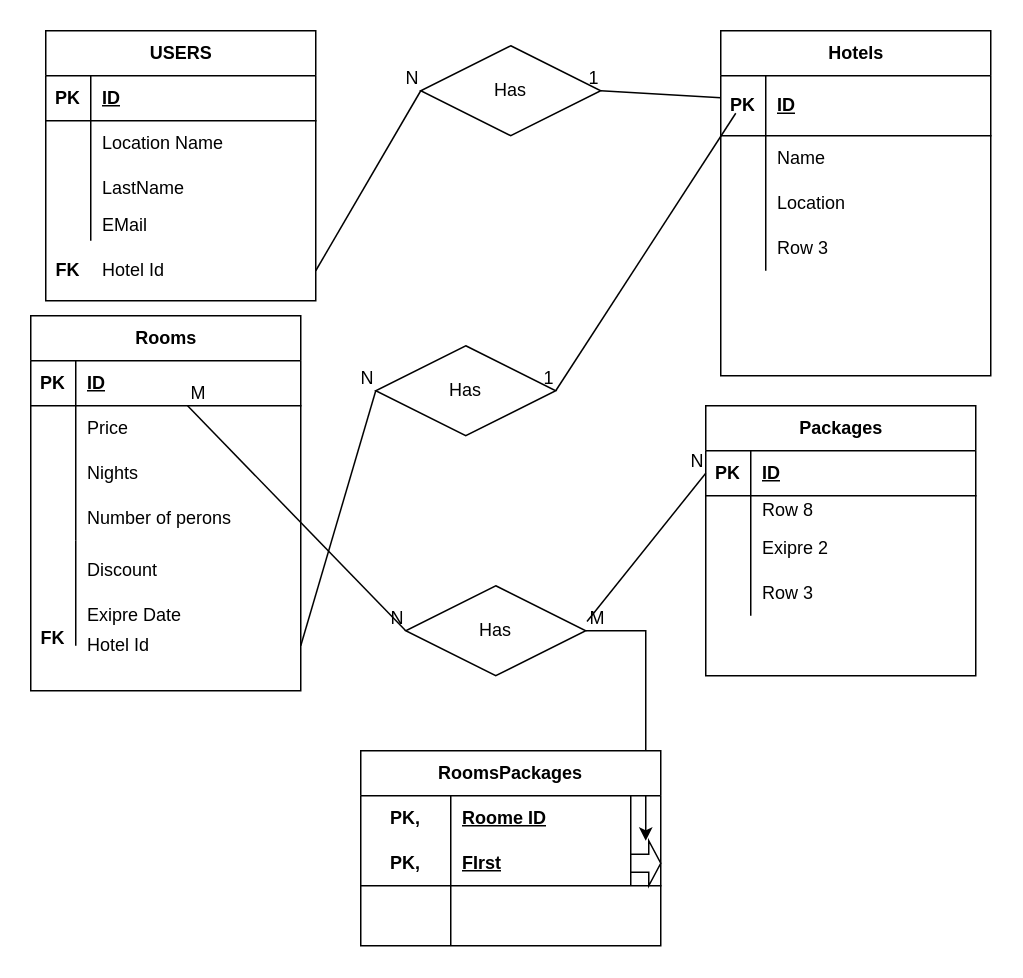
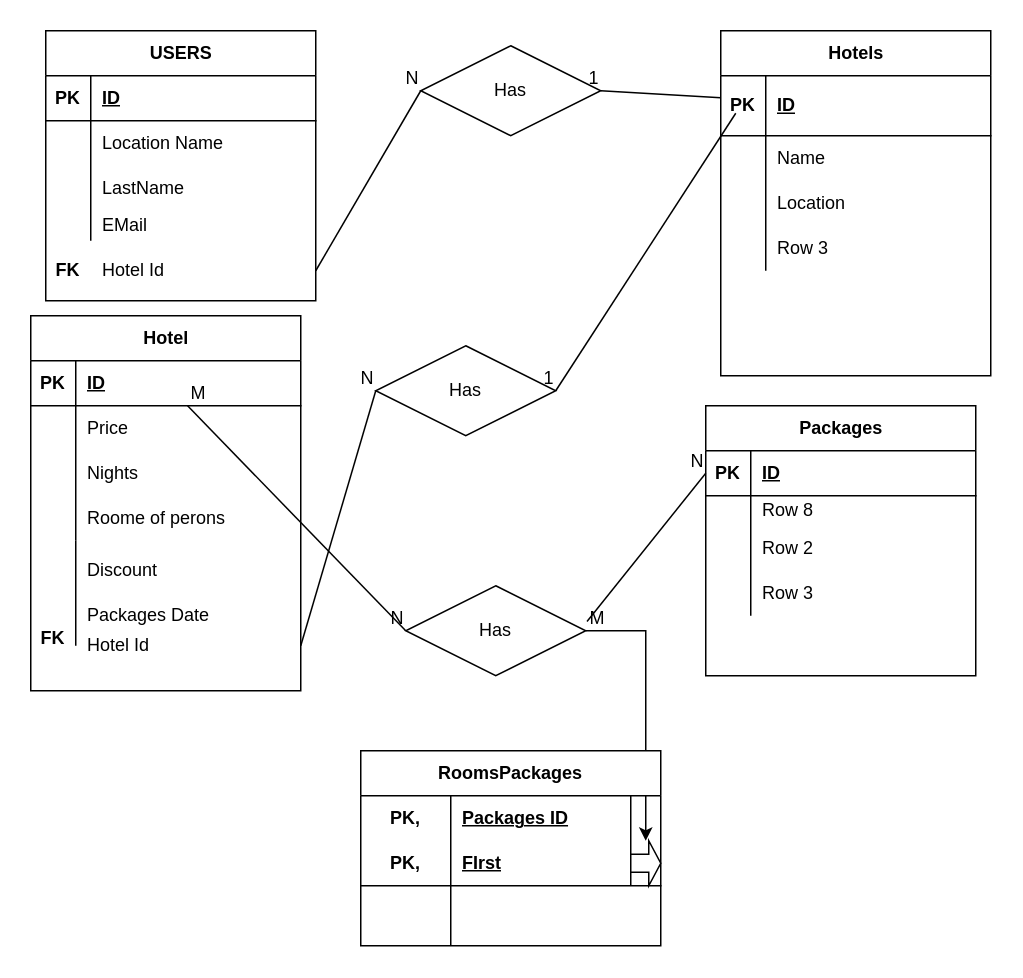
(167, 338) -> (167, 338)
(164, 518) -> (159, 518)
(798, 548) -> (786, 548)
(139, 616) -> (151, 616)
(501, 818) -> (516, 818)
